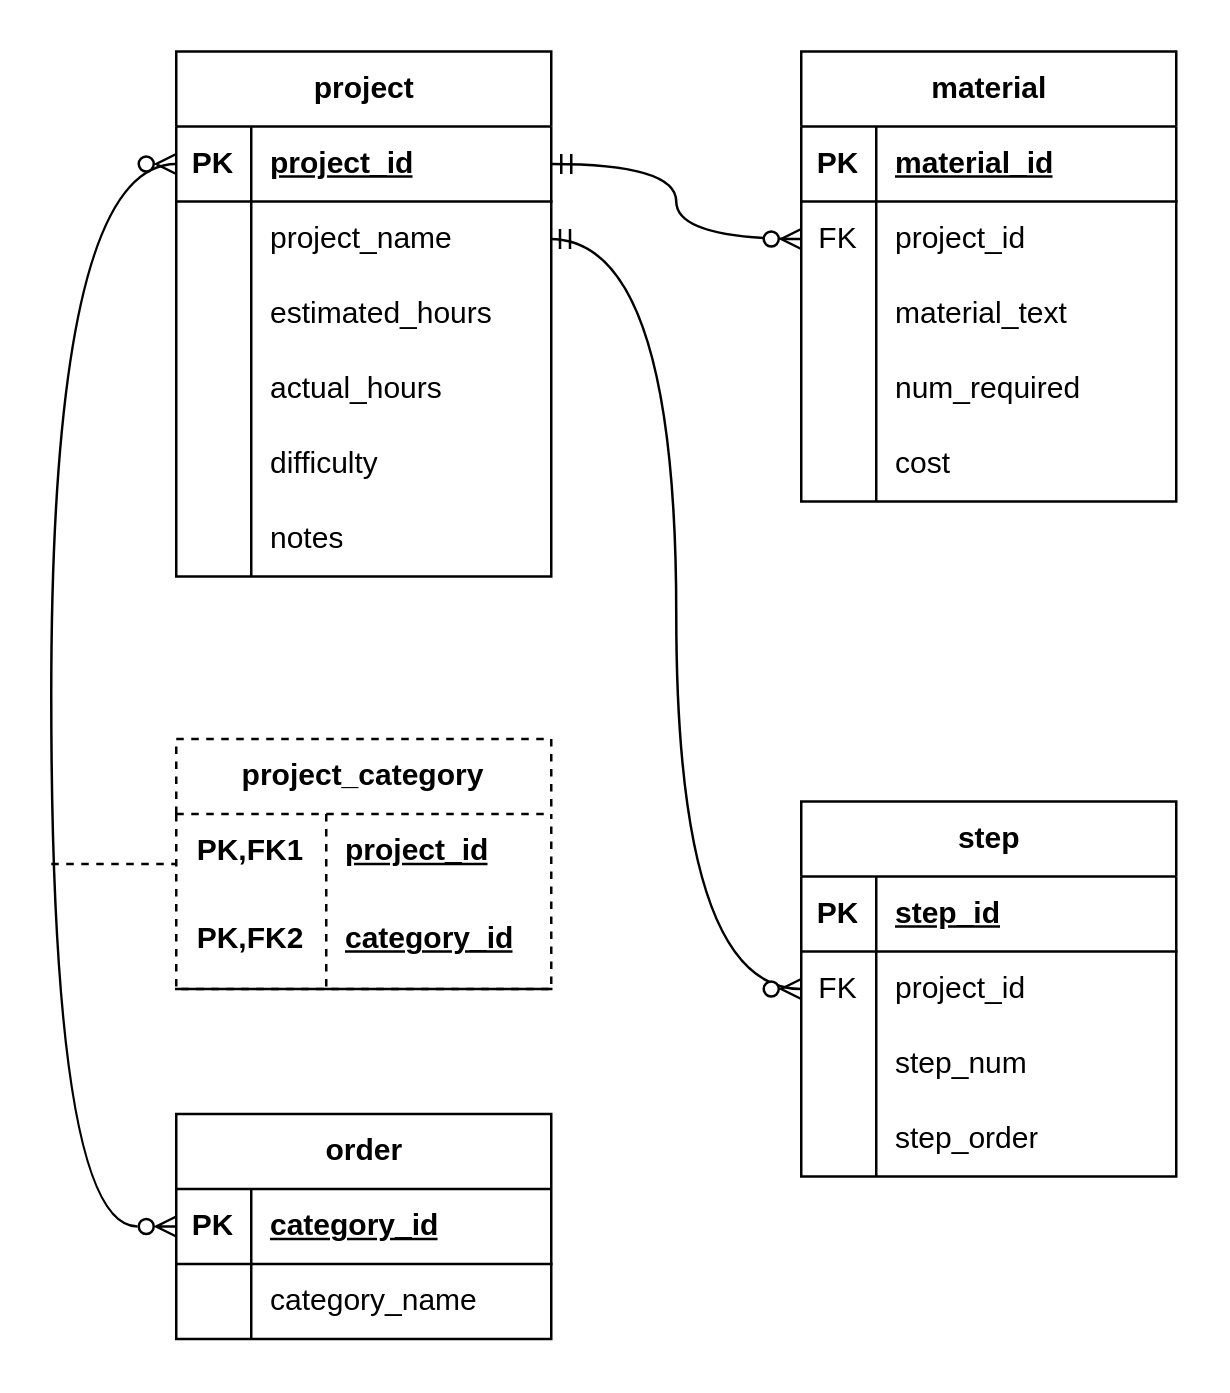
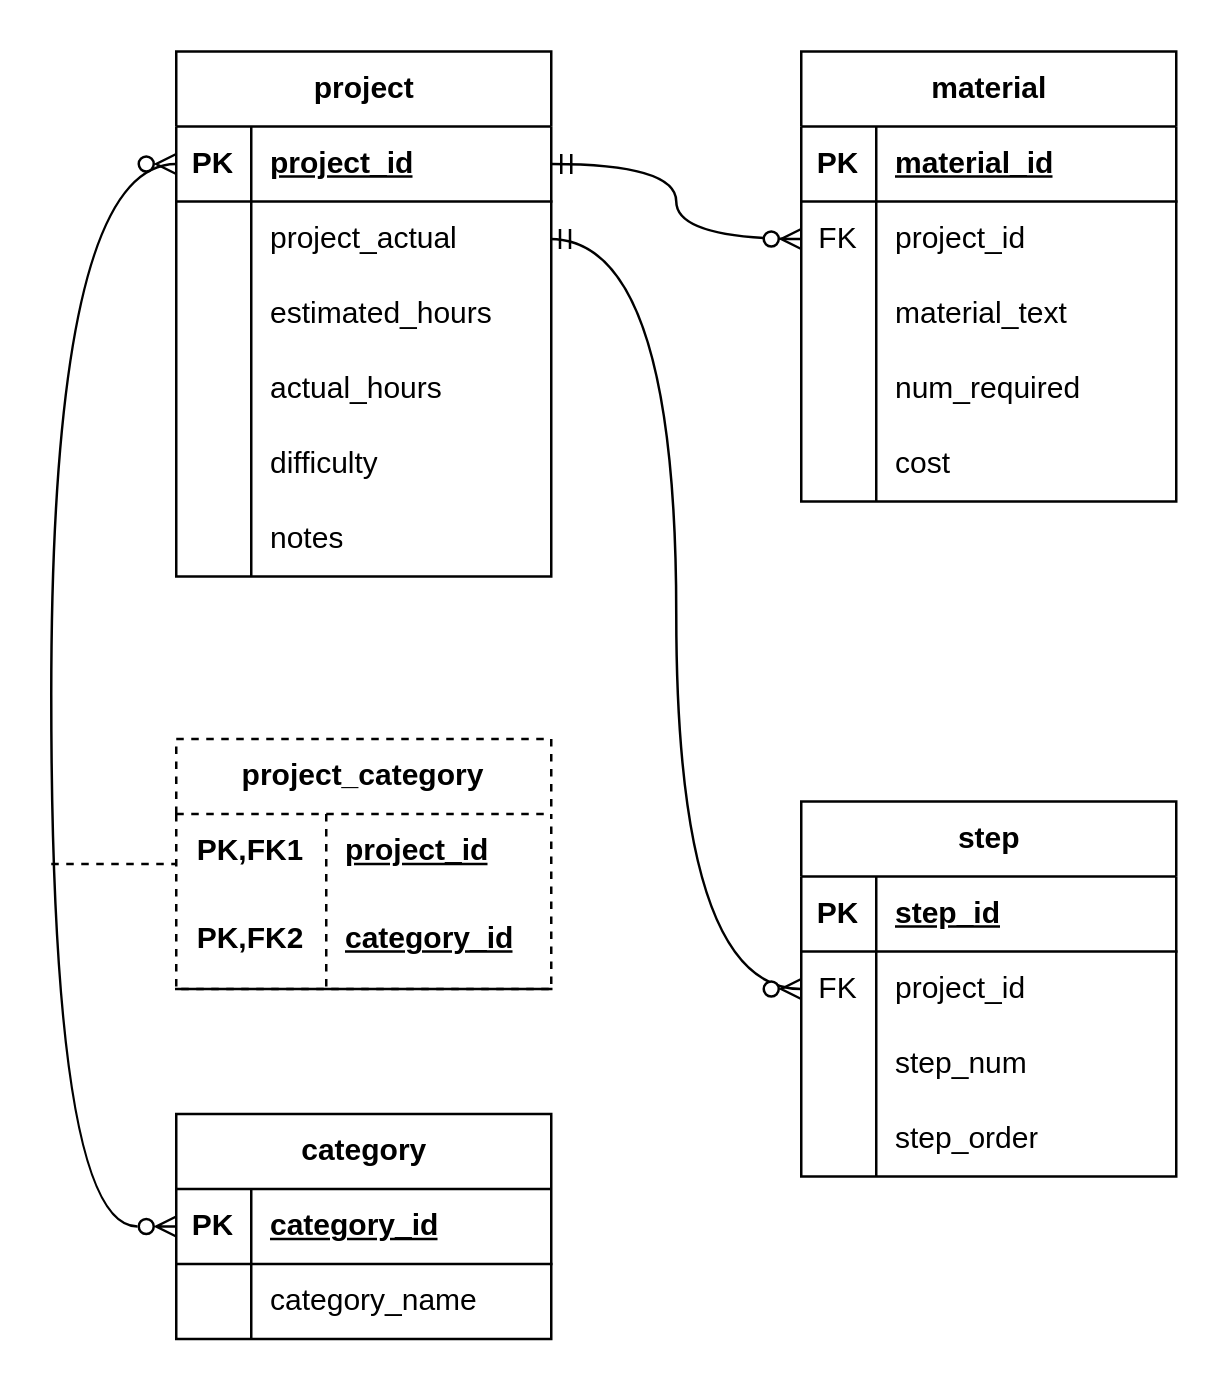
(372, 239) -> (385, 239)
(365, 1151) -> (365, 1151)
